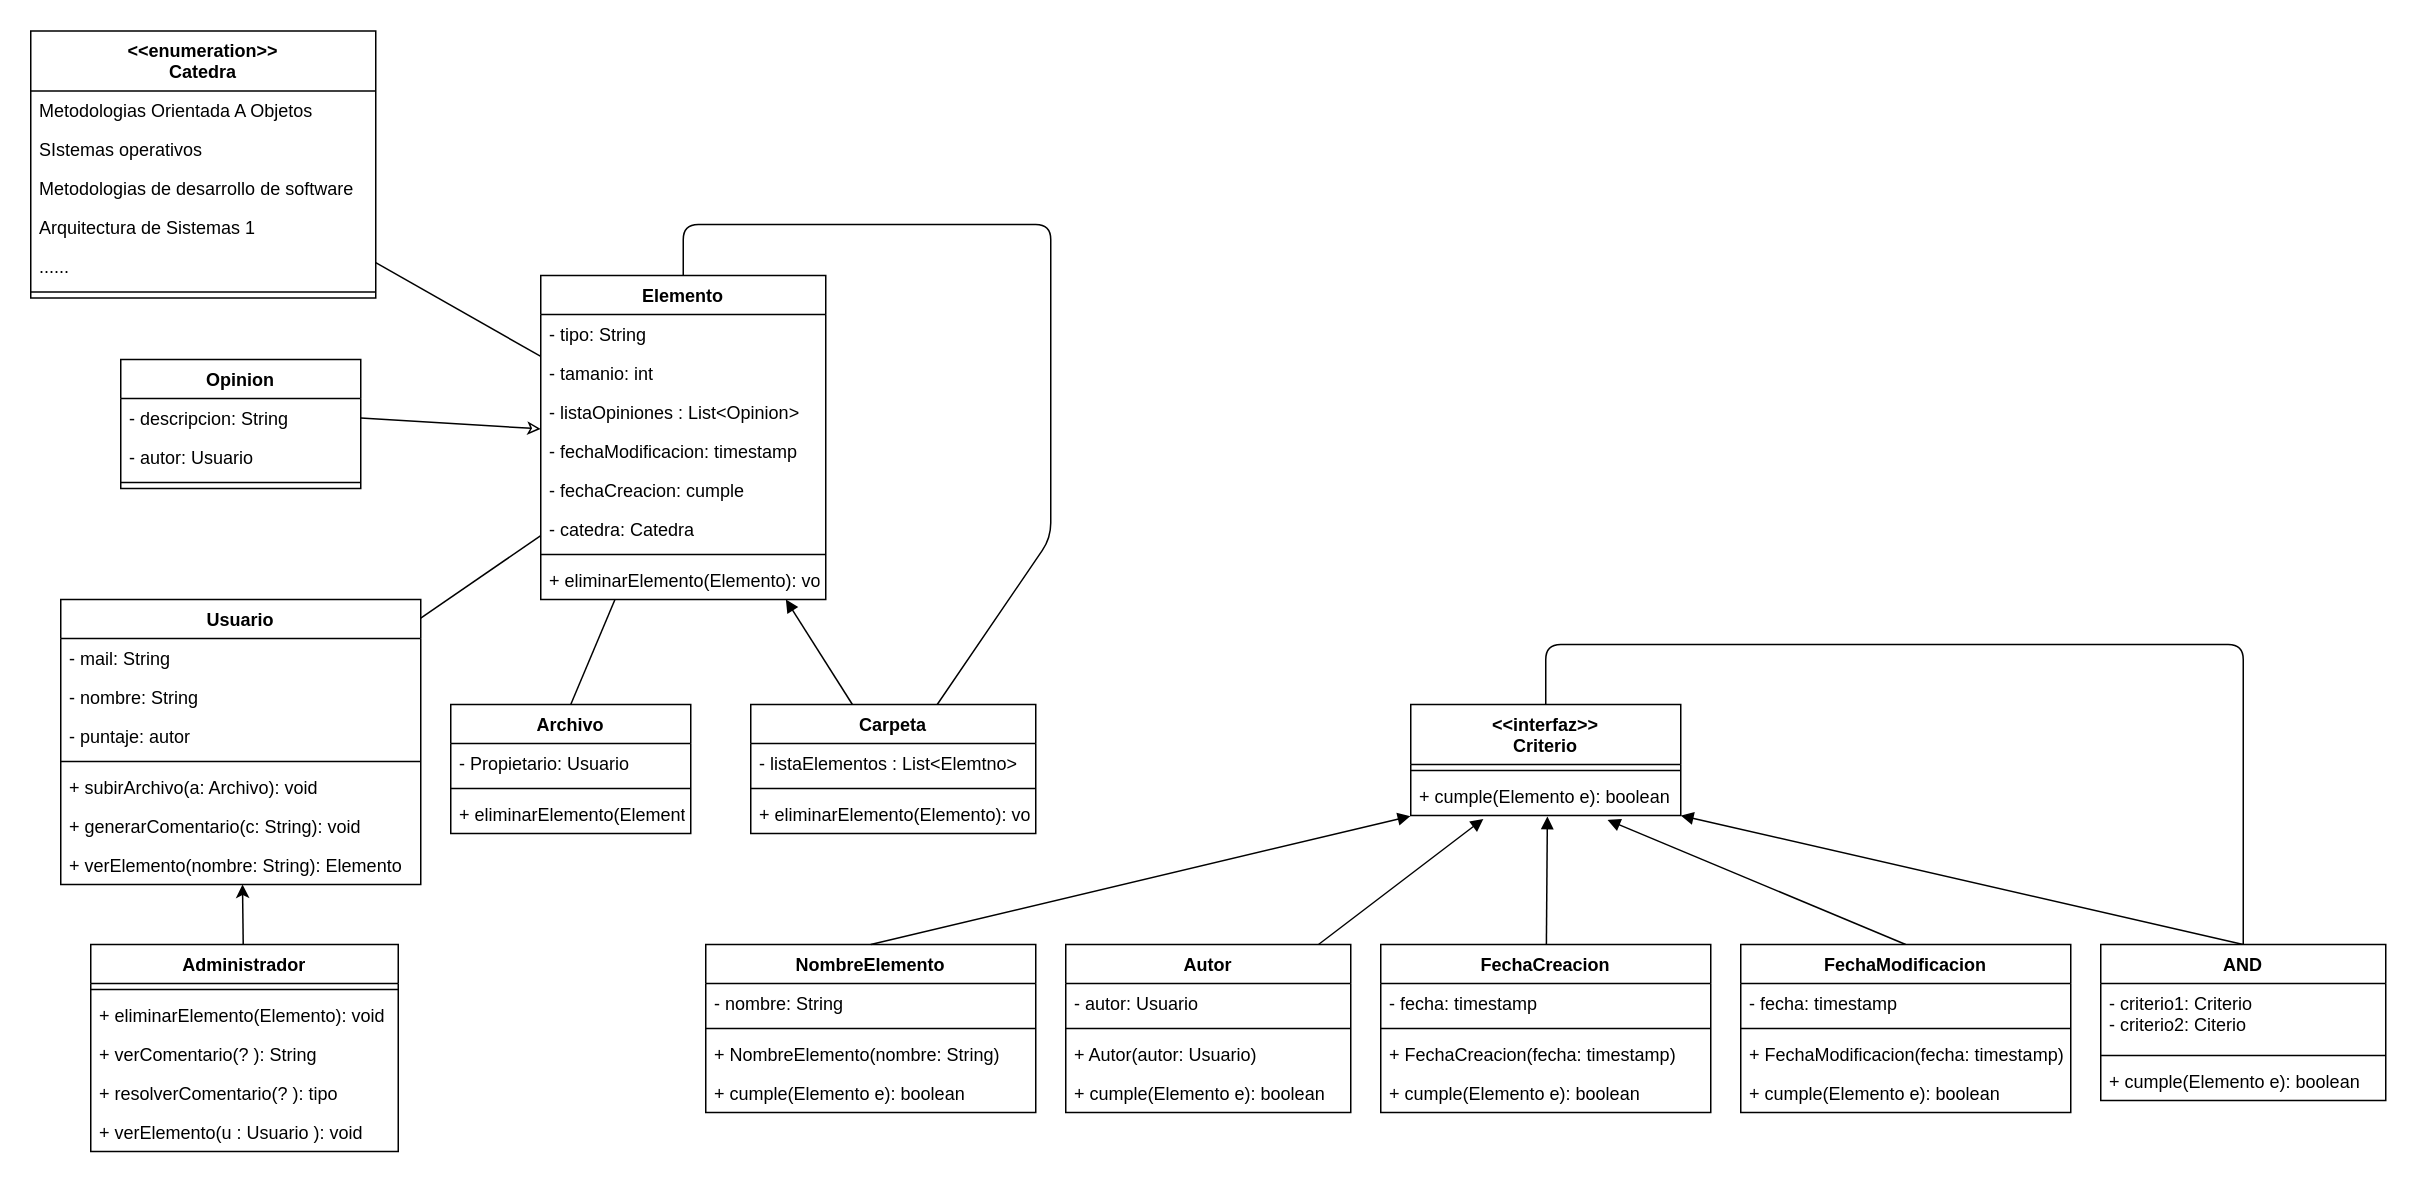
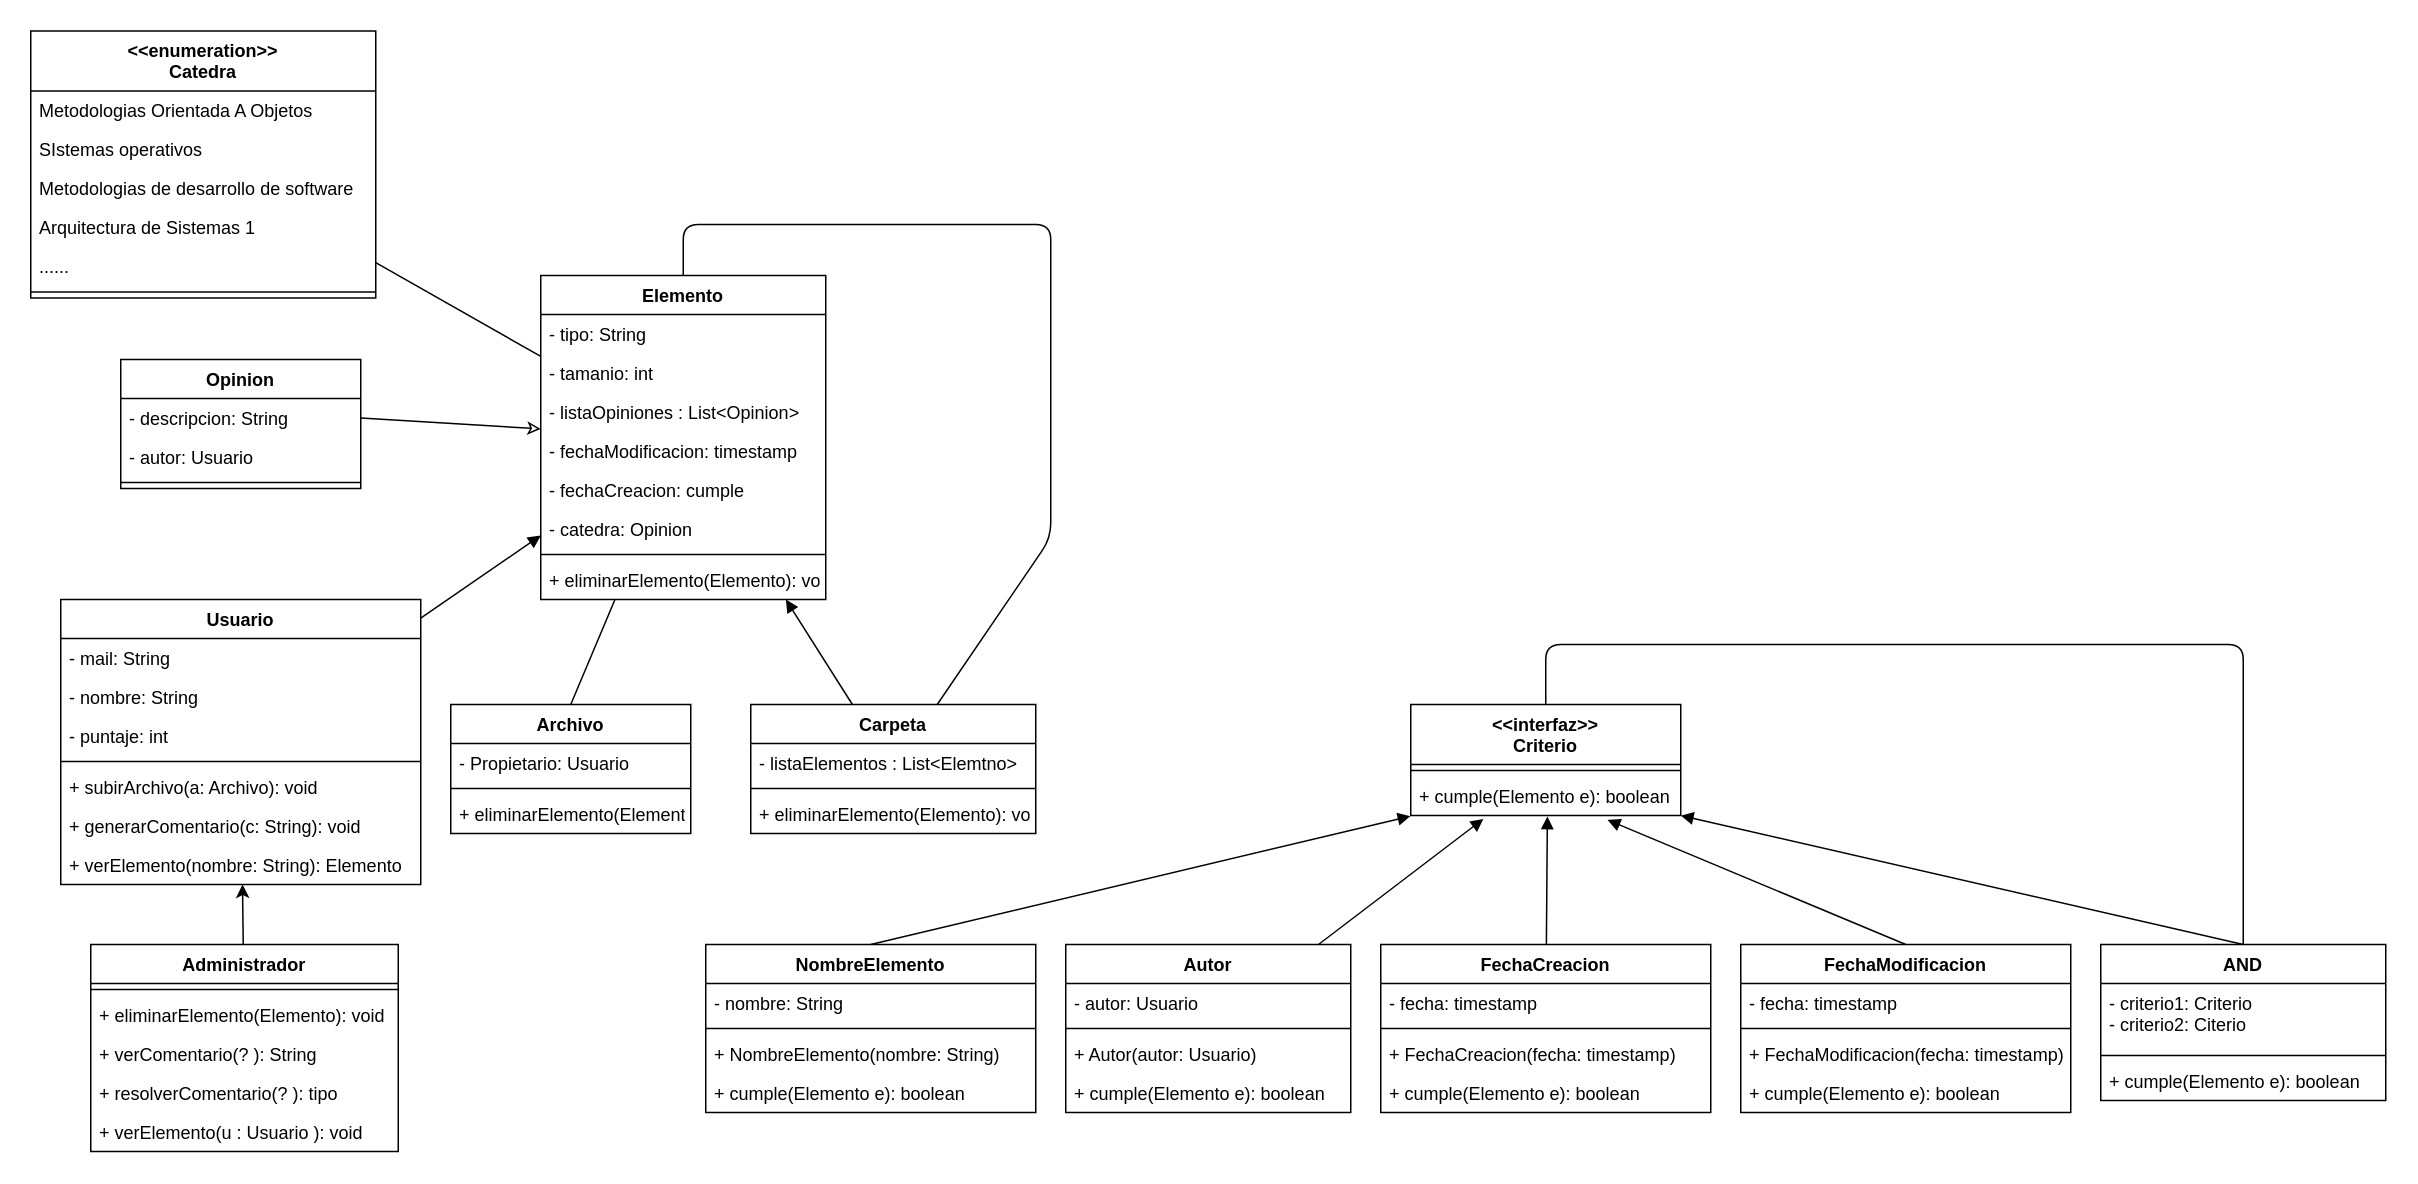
(633, 530) -> (628, 530)
(533, 540) -> (530, 543)
(143, 737) -> (130, 737)
